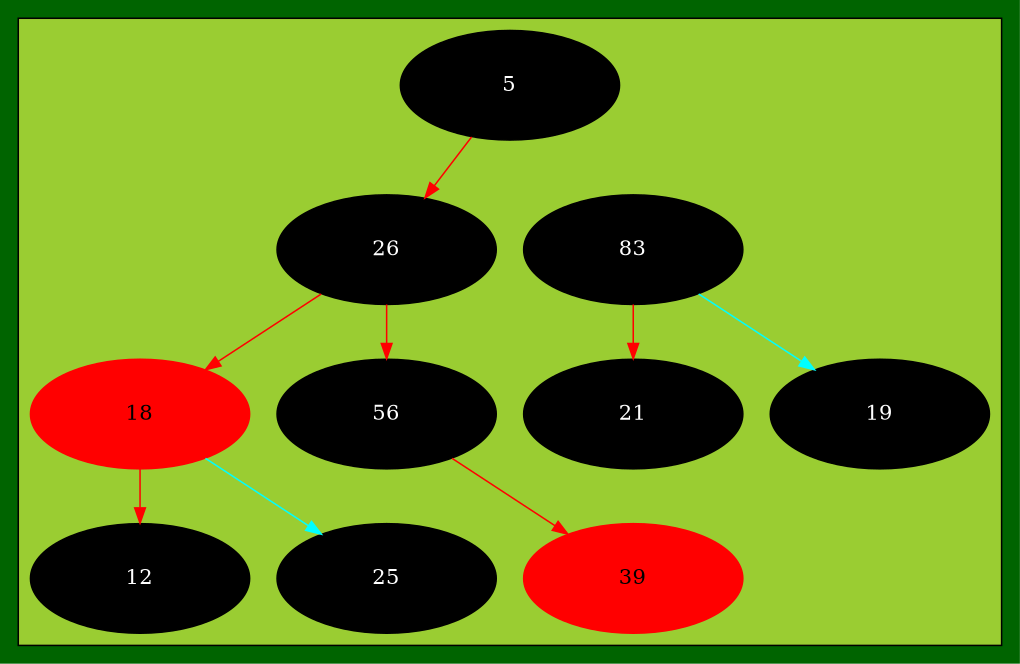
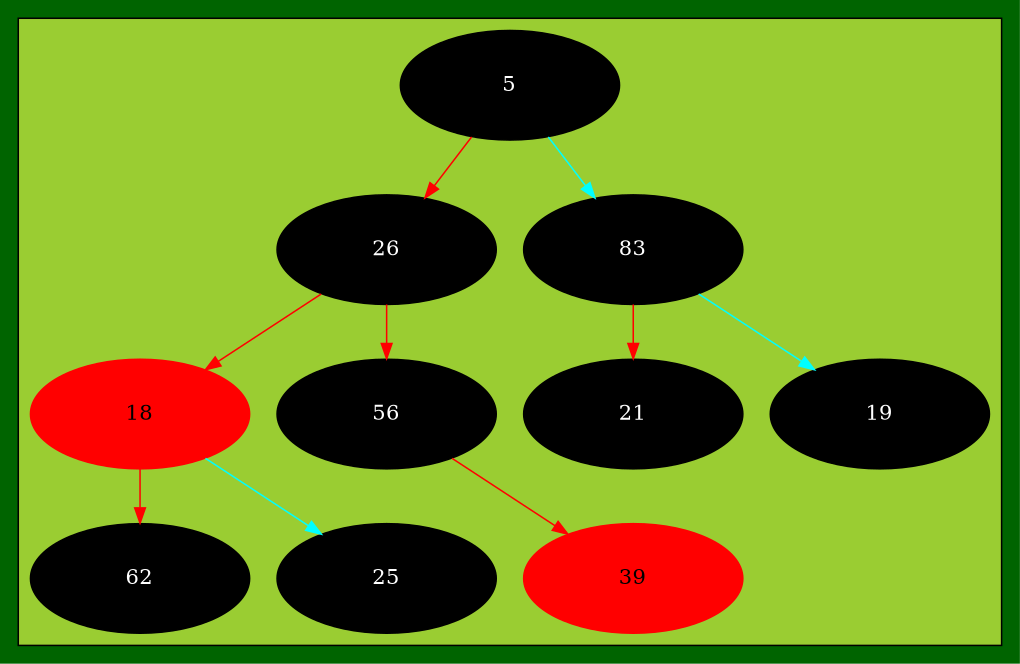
none -> (567, 161)
(140, 578) -> (140, 578)
